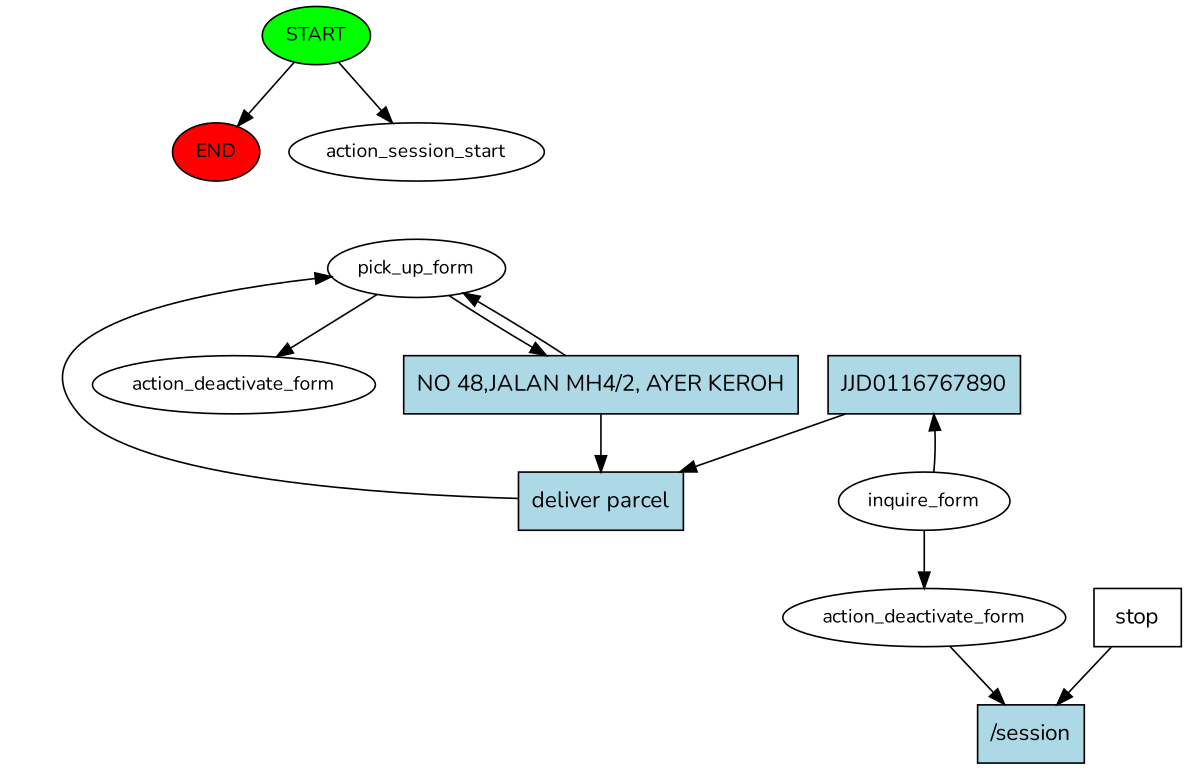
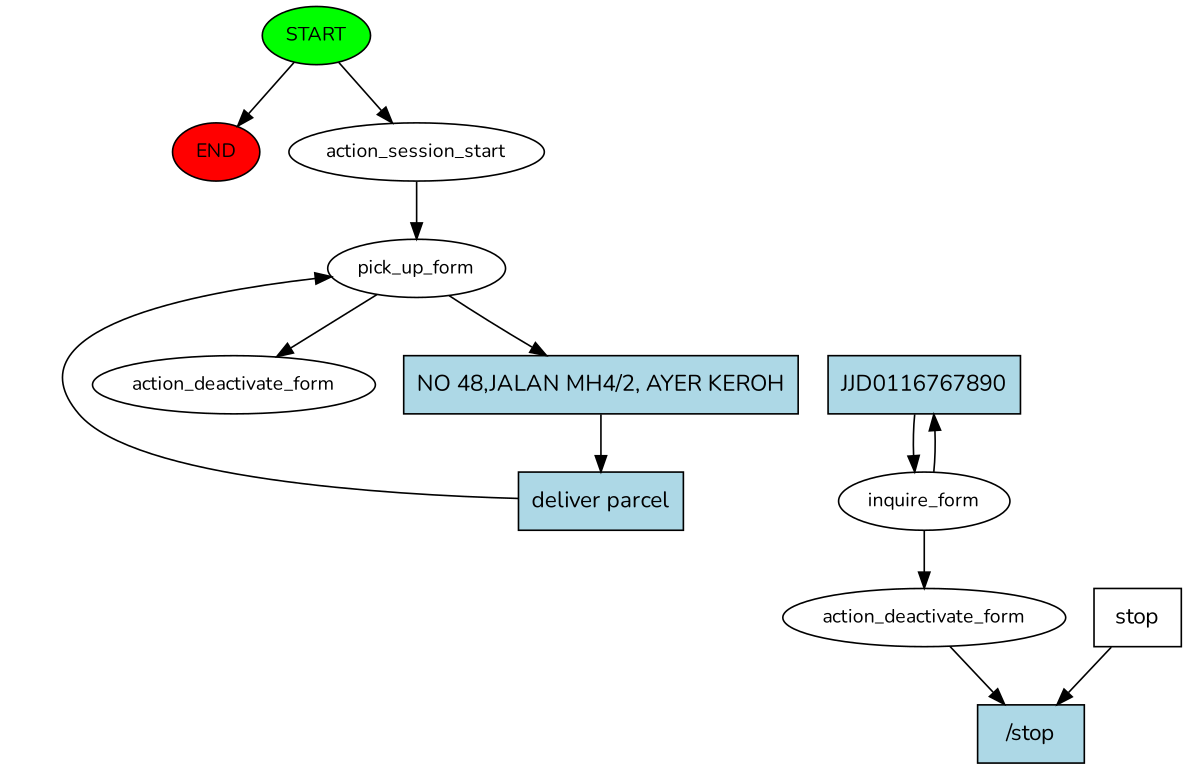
(522, 328) -> (417, 202)
(771, 440) -> (913, 435)
(1031, 734) -> (1031, 734)
